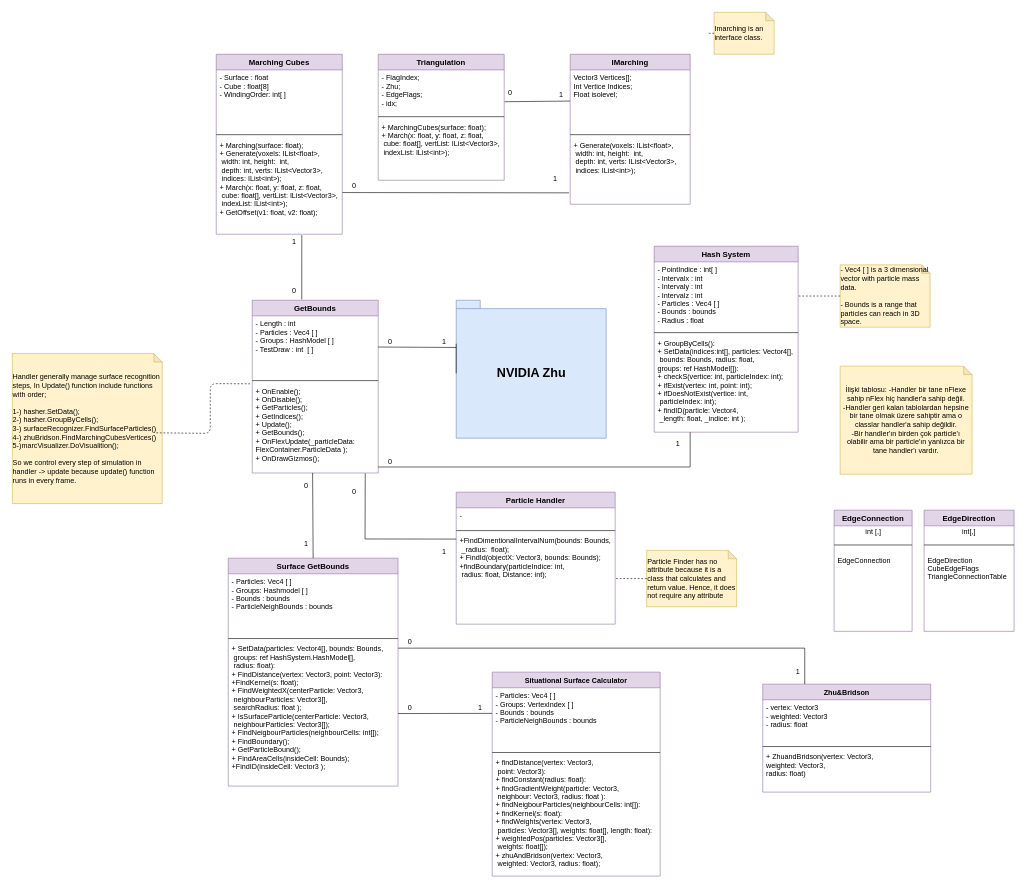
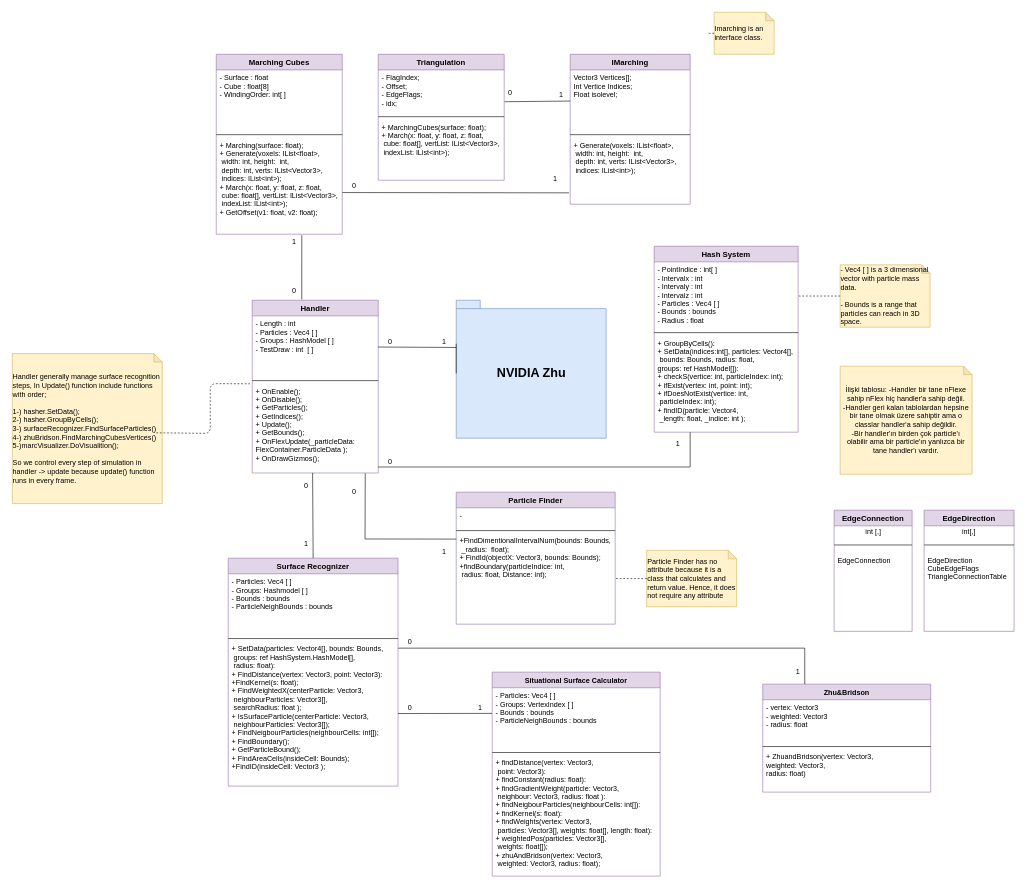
(403, 78) -> (403, 78)
(315, 309) -> (315, 309)
(536, 501) -> (536, 501)
(313, 567) -> (313, 567)
